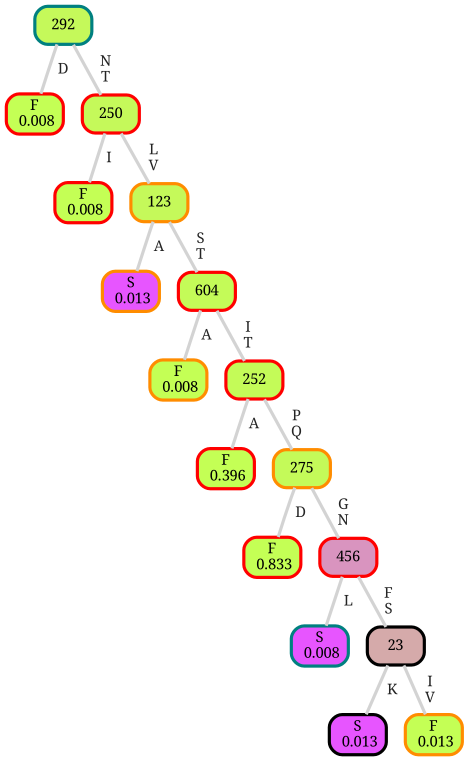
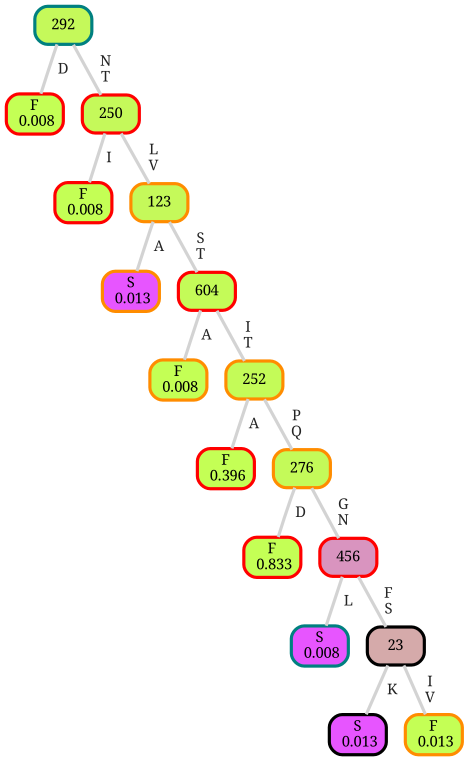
(254, 380) -> (254, 380)
(302, 469) -> (302, 469)
